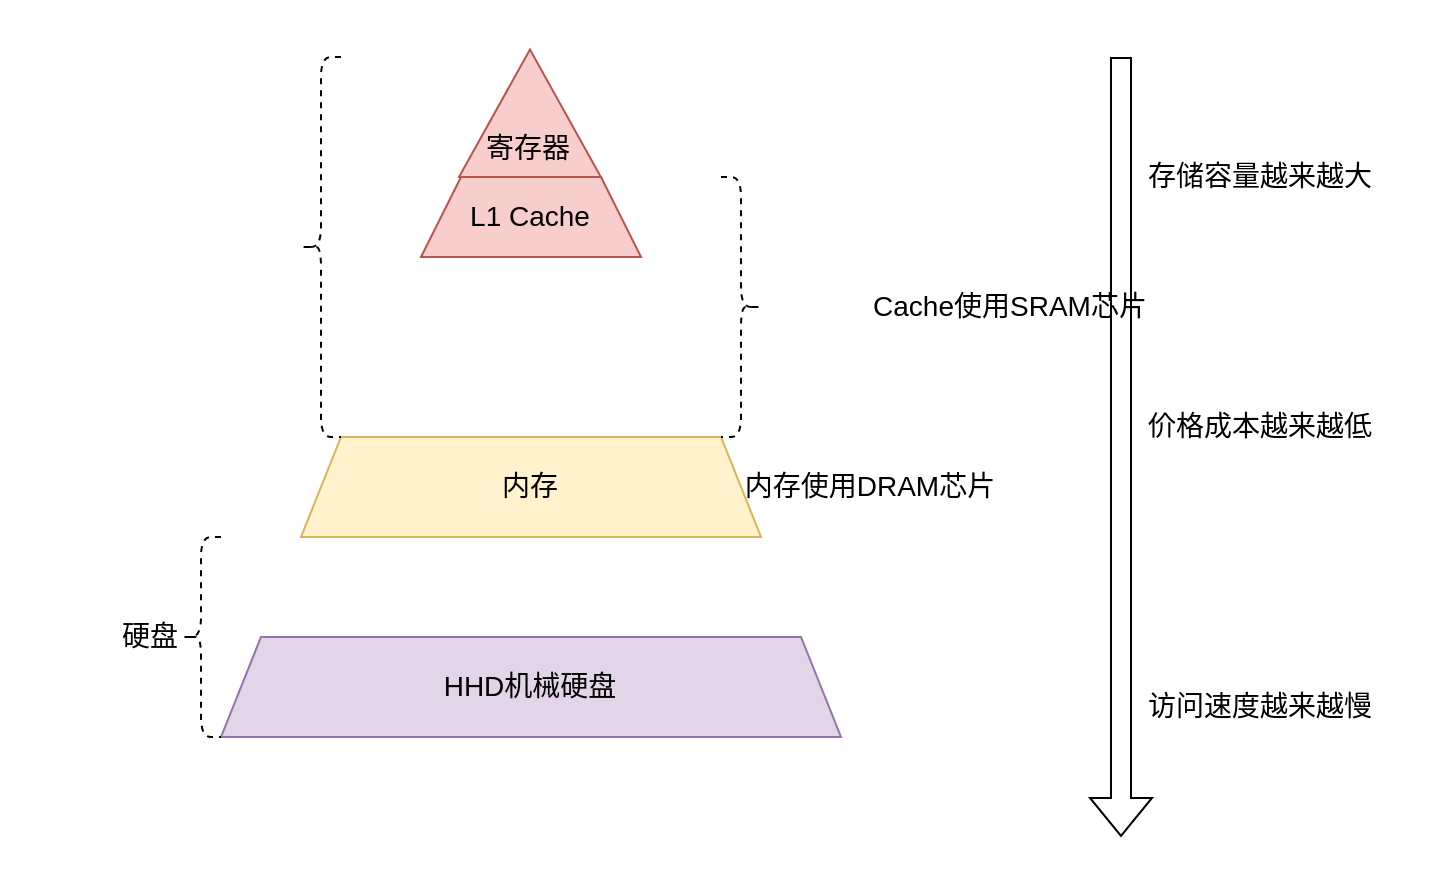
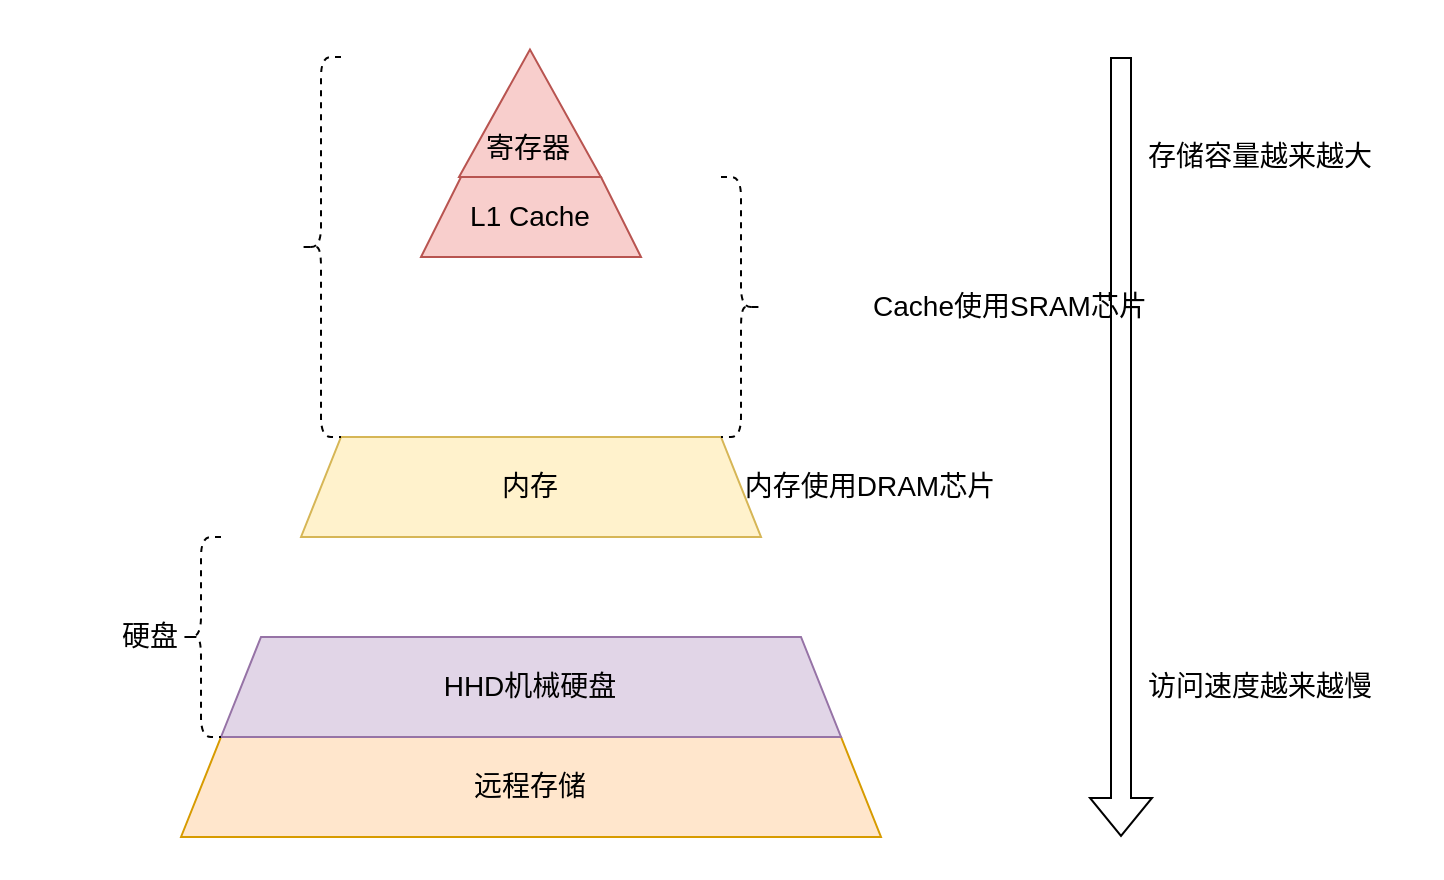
(1261, 177) -> (1261, 157)
(1261, 427) -> none
(1261, 707) -> (1261, 687)
none -> (531, 787)
